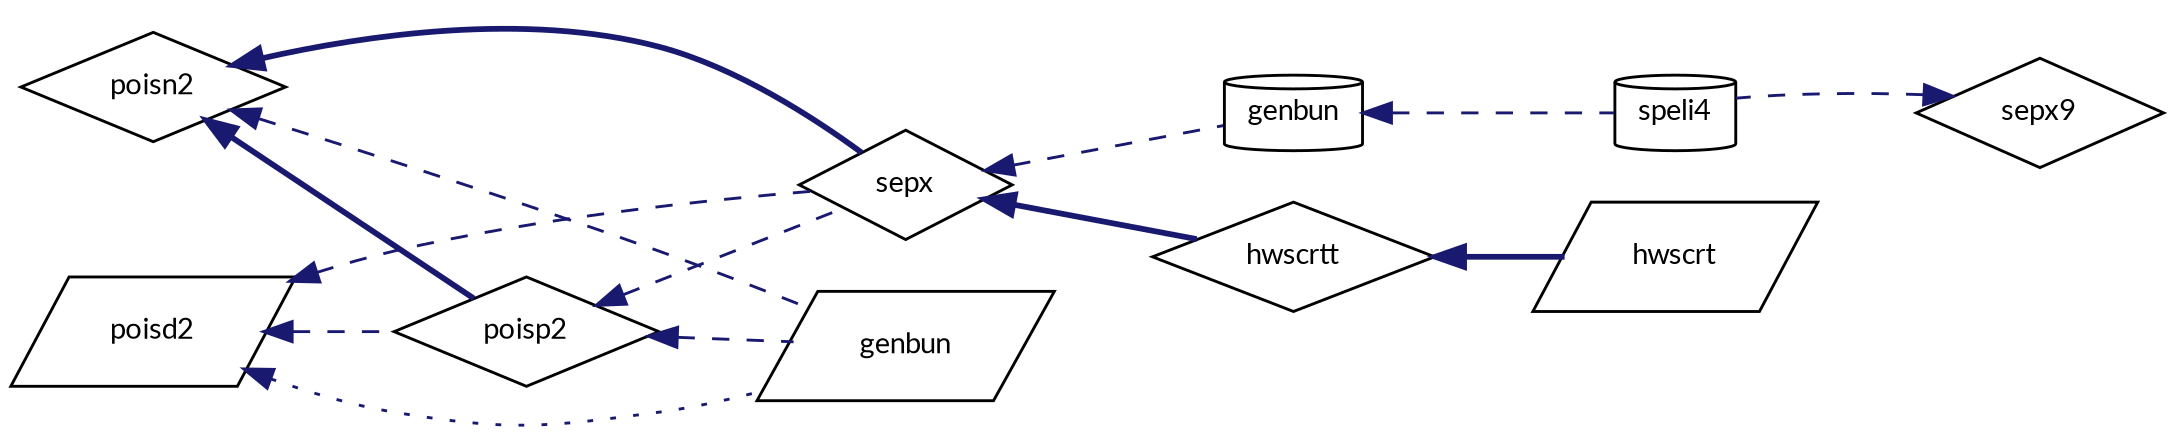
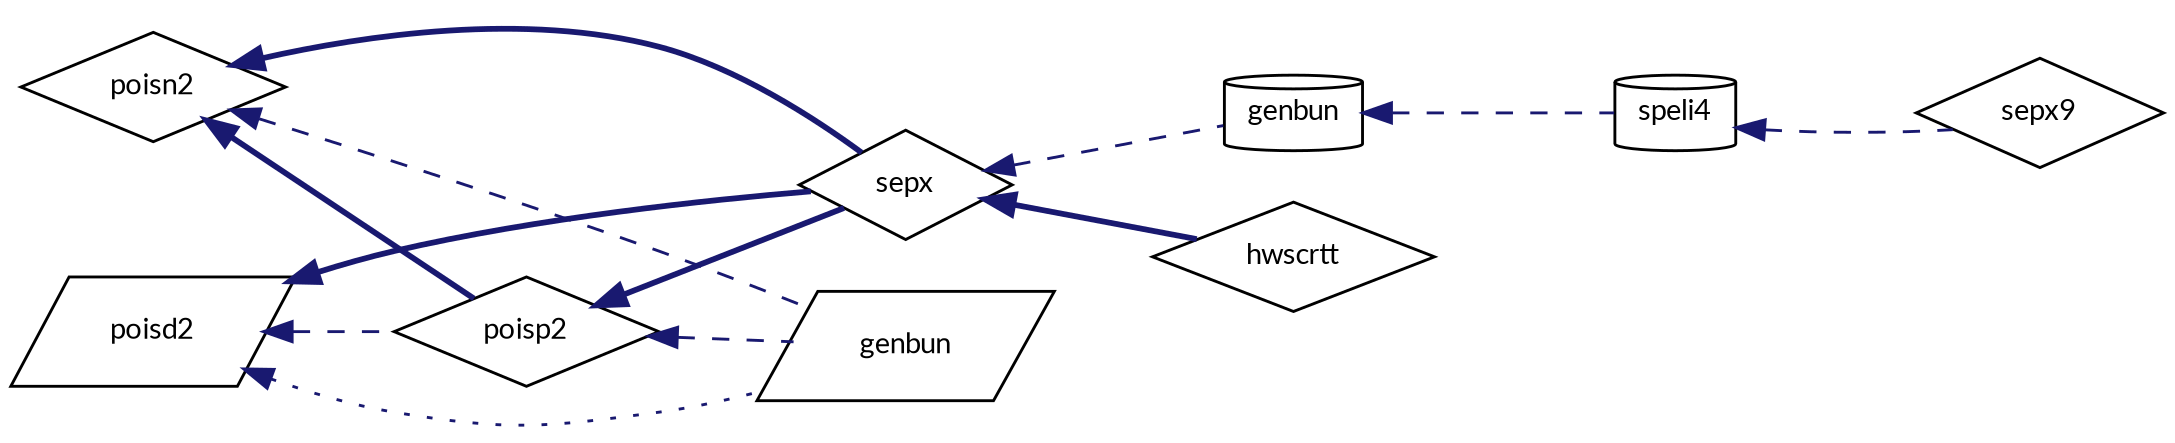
(1830, 94) -> (1859, 132)
(525, 226) -> (525, 226)
(734, 251) -> (734, 251)
(1675, 257) -> none
